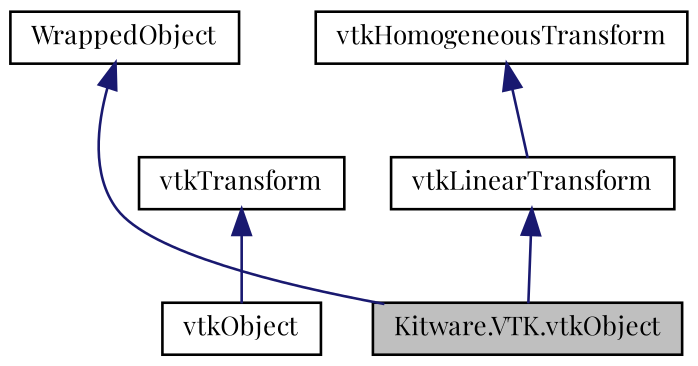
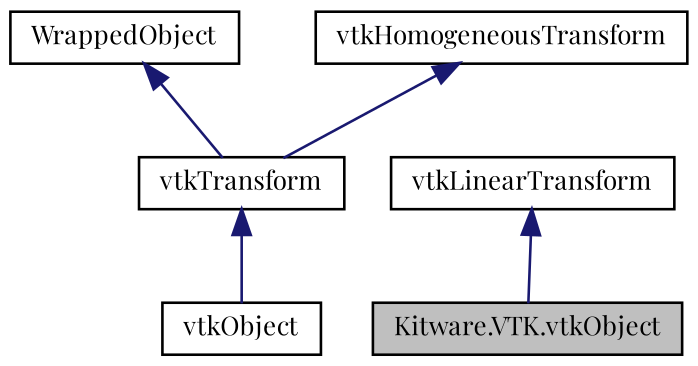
(520, 124) -> (360, 117)
(185, 252) -> (192, 121)
